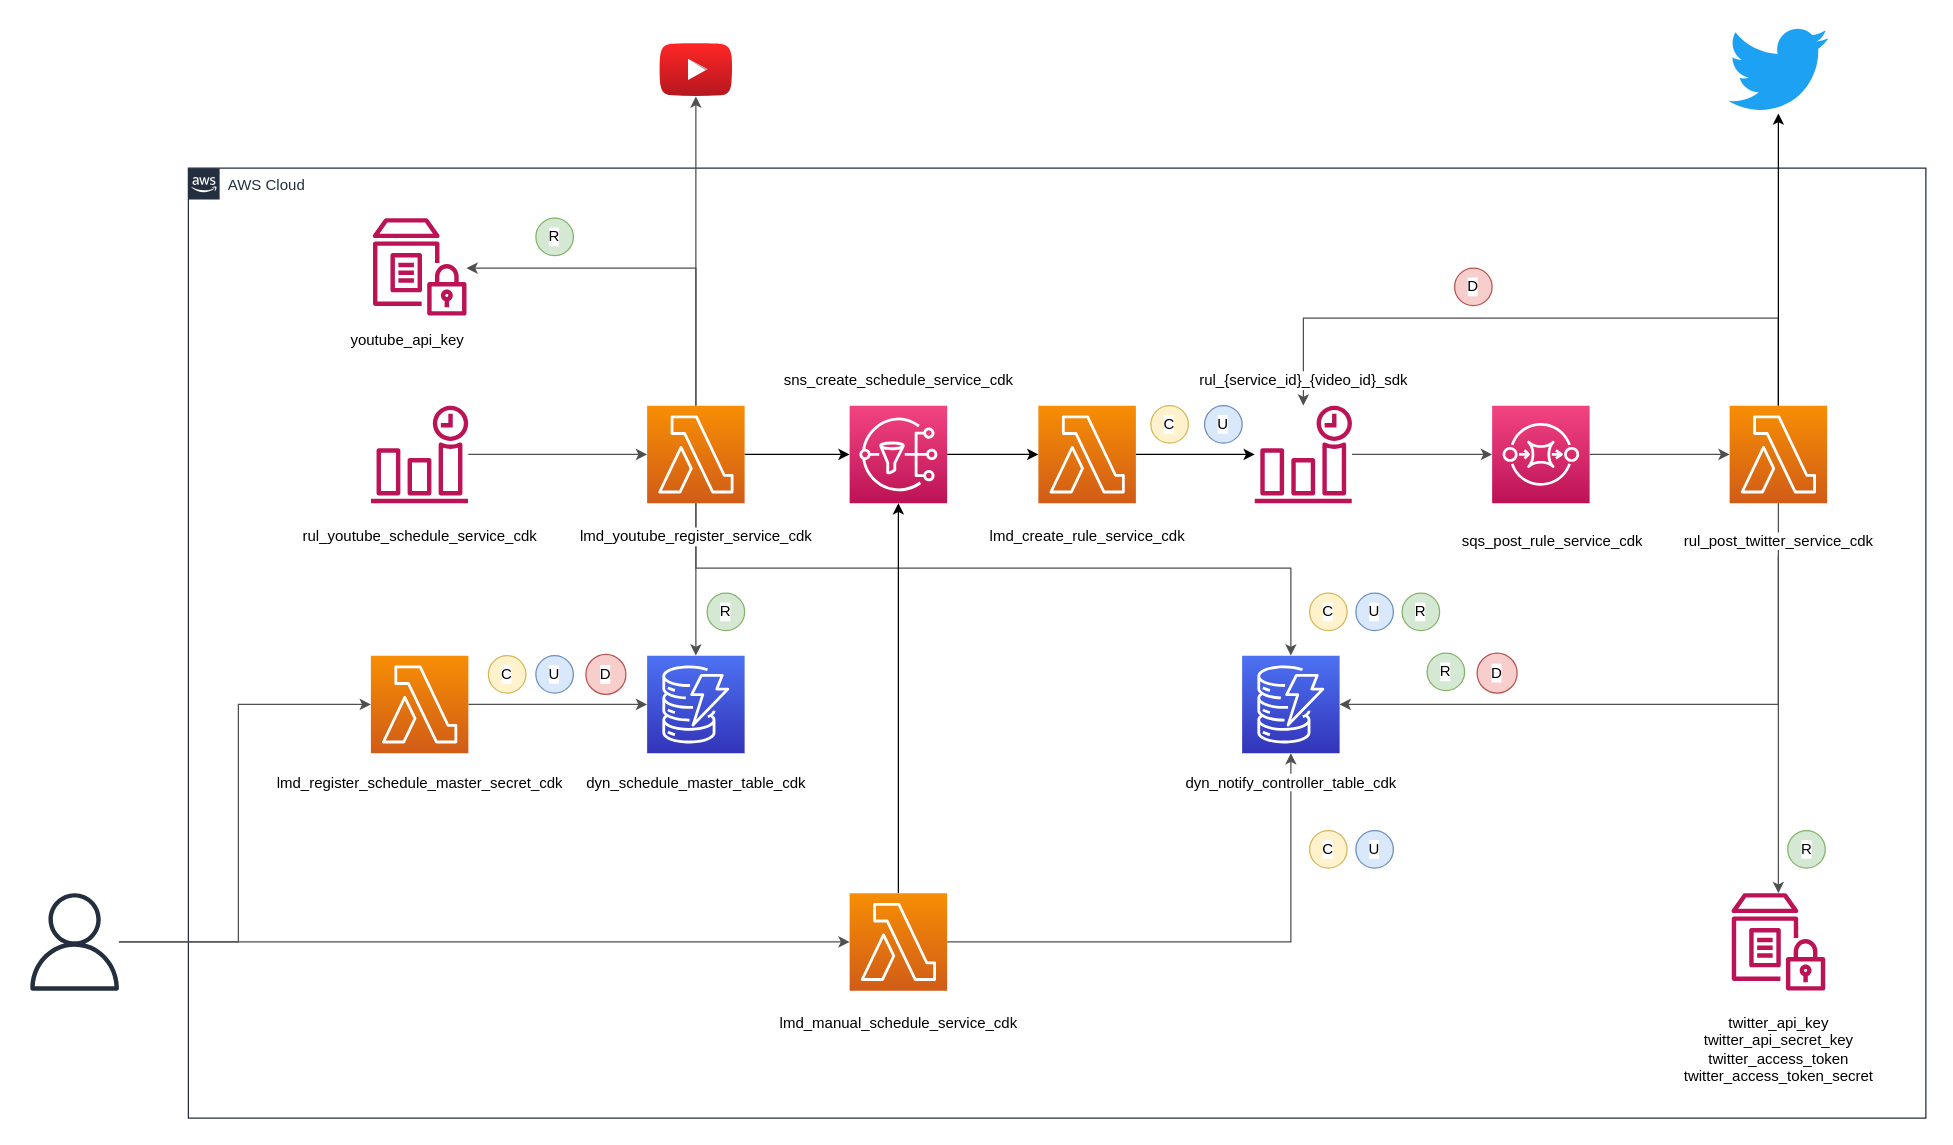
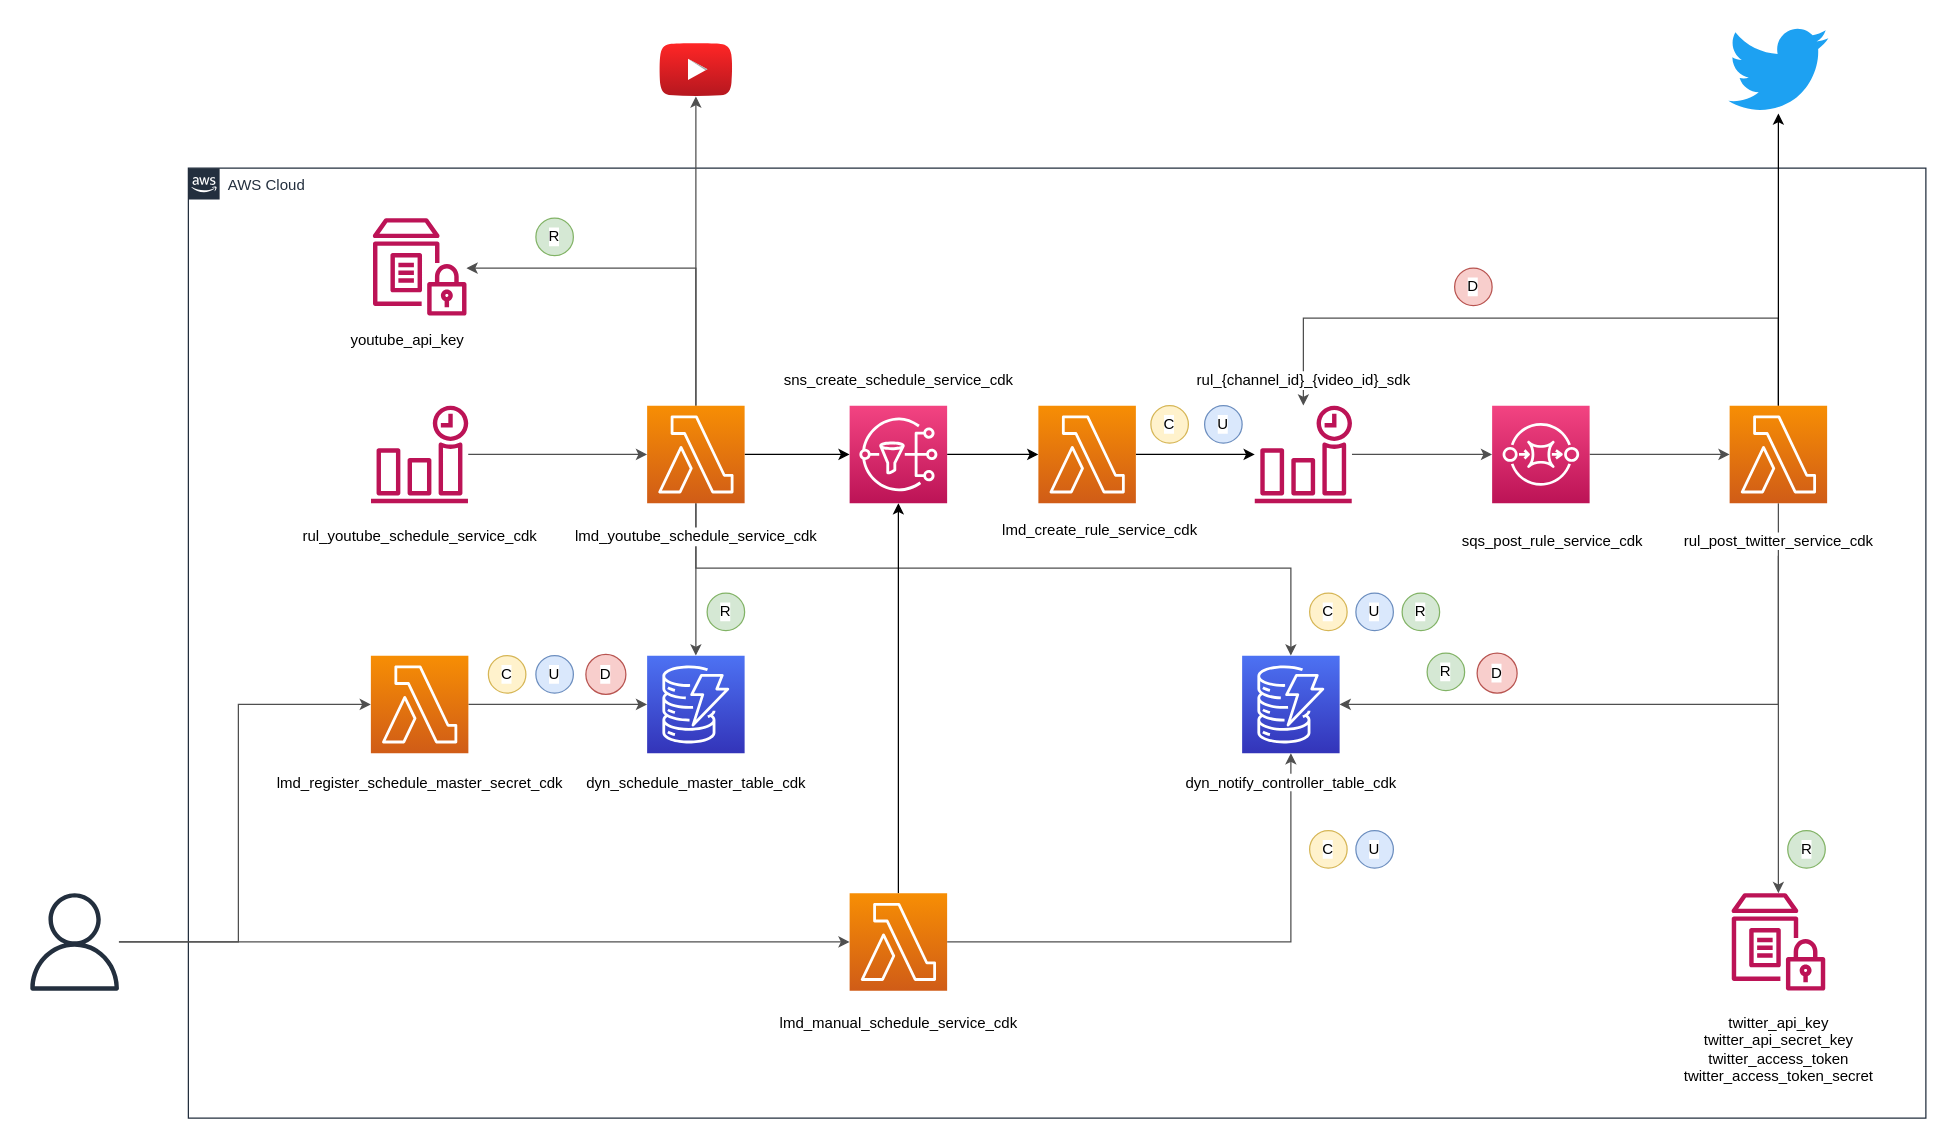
(1304, 381) -> (1304, 381)
(696, 537) -> (696, 537)
(1087, 537) -> (1099, 531)
